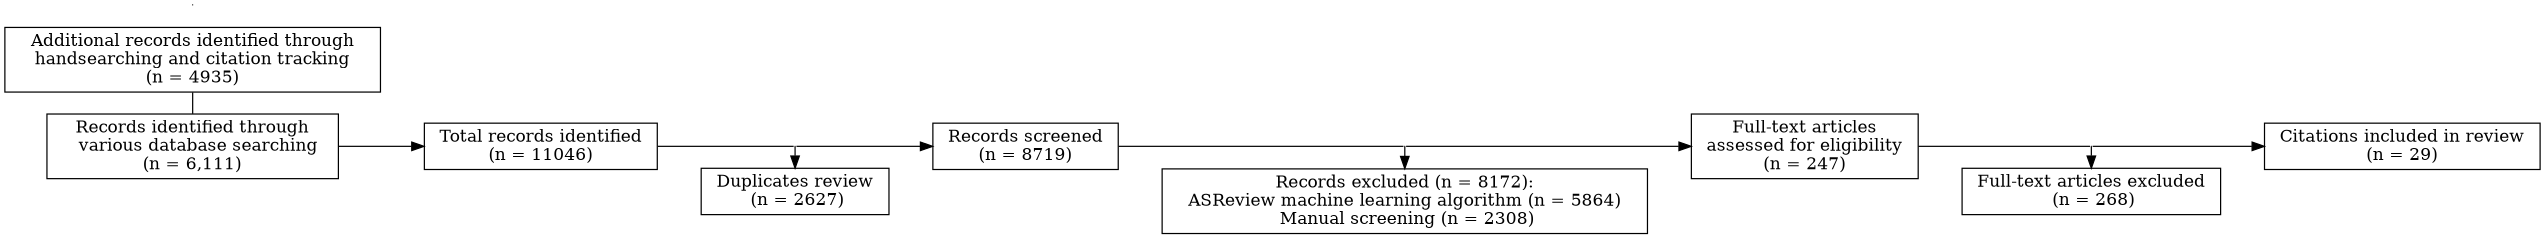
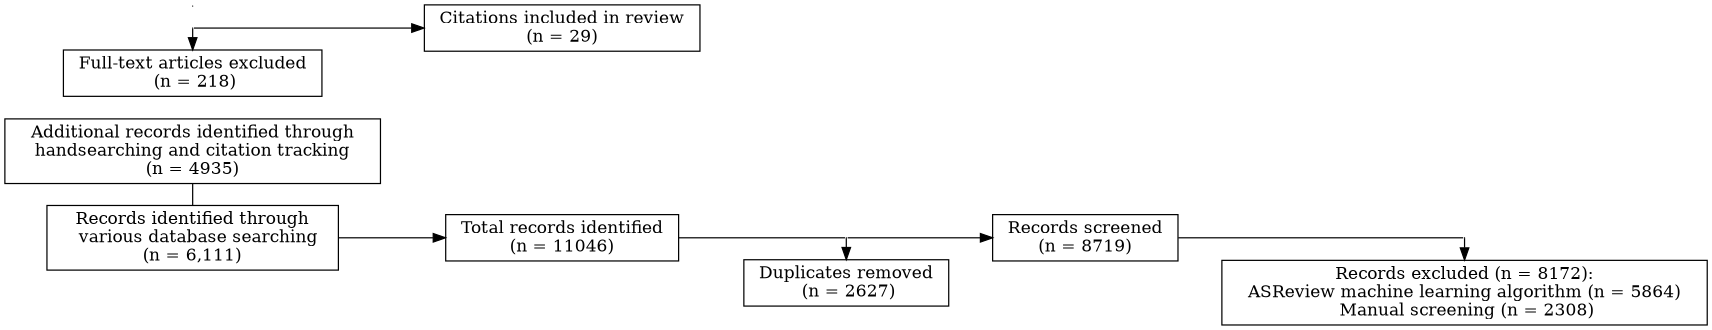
(1805, 146) -> none
(795, 191) -> (846, 283)
(2091, 191) -> (193, 73)
